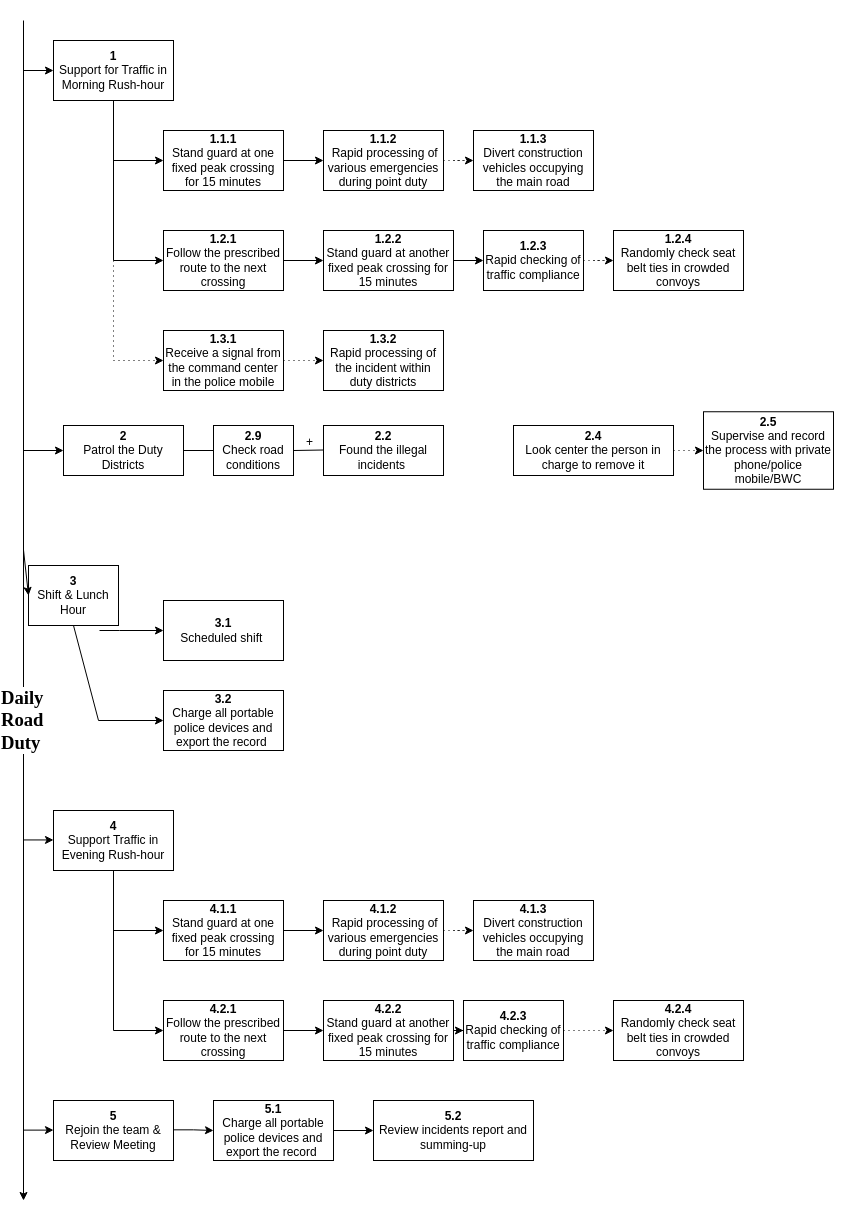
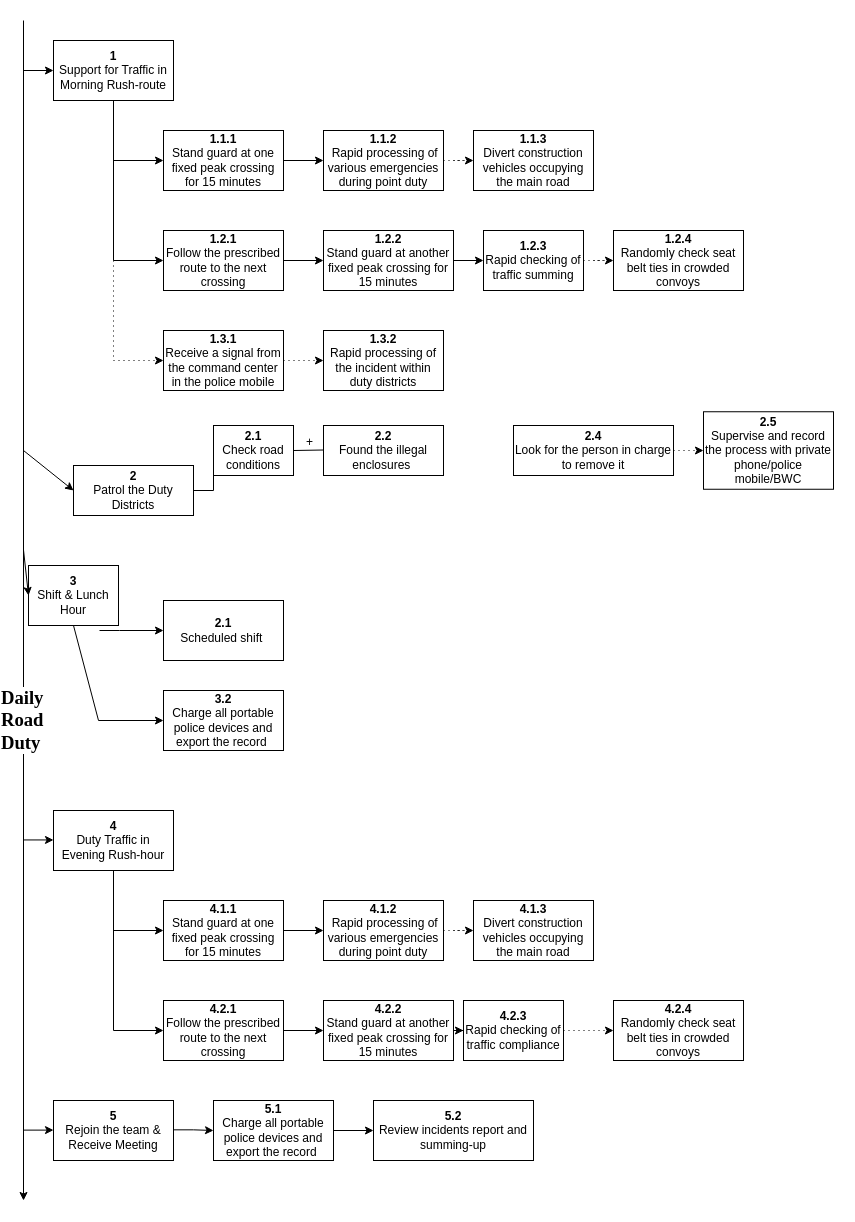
(114, 71) -> (114, 71)
(534, 261) -> (534, 261)
(124, 451) -> (134, 491)
(254, 451) -> (254, 451)
(384, 451) -> (384, 451)
(594, 451) -> (594, 451)
(224, 631) -> (224, 631)
(114, 841) -> (114, 841)
(114, 1131) -> (114, 1131)
